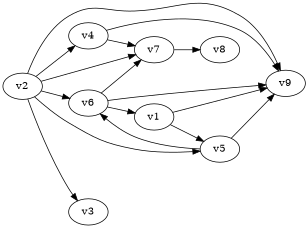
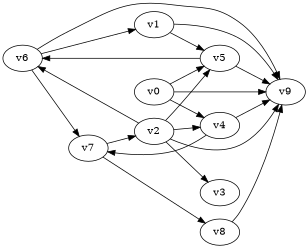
(85, 69) -> (118, 141)
none -> (154, 92)
none -> (261, 169)
